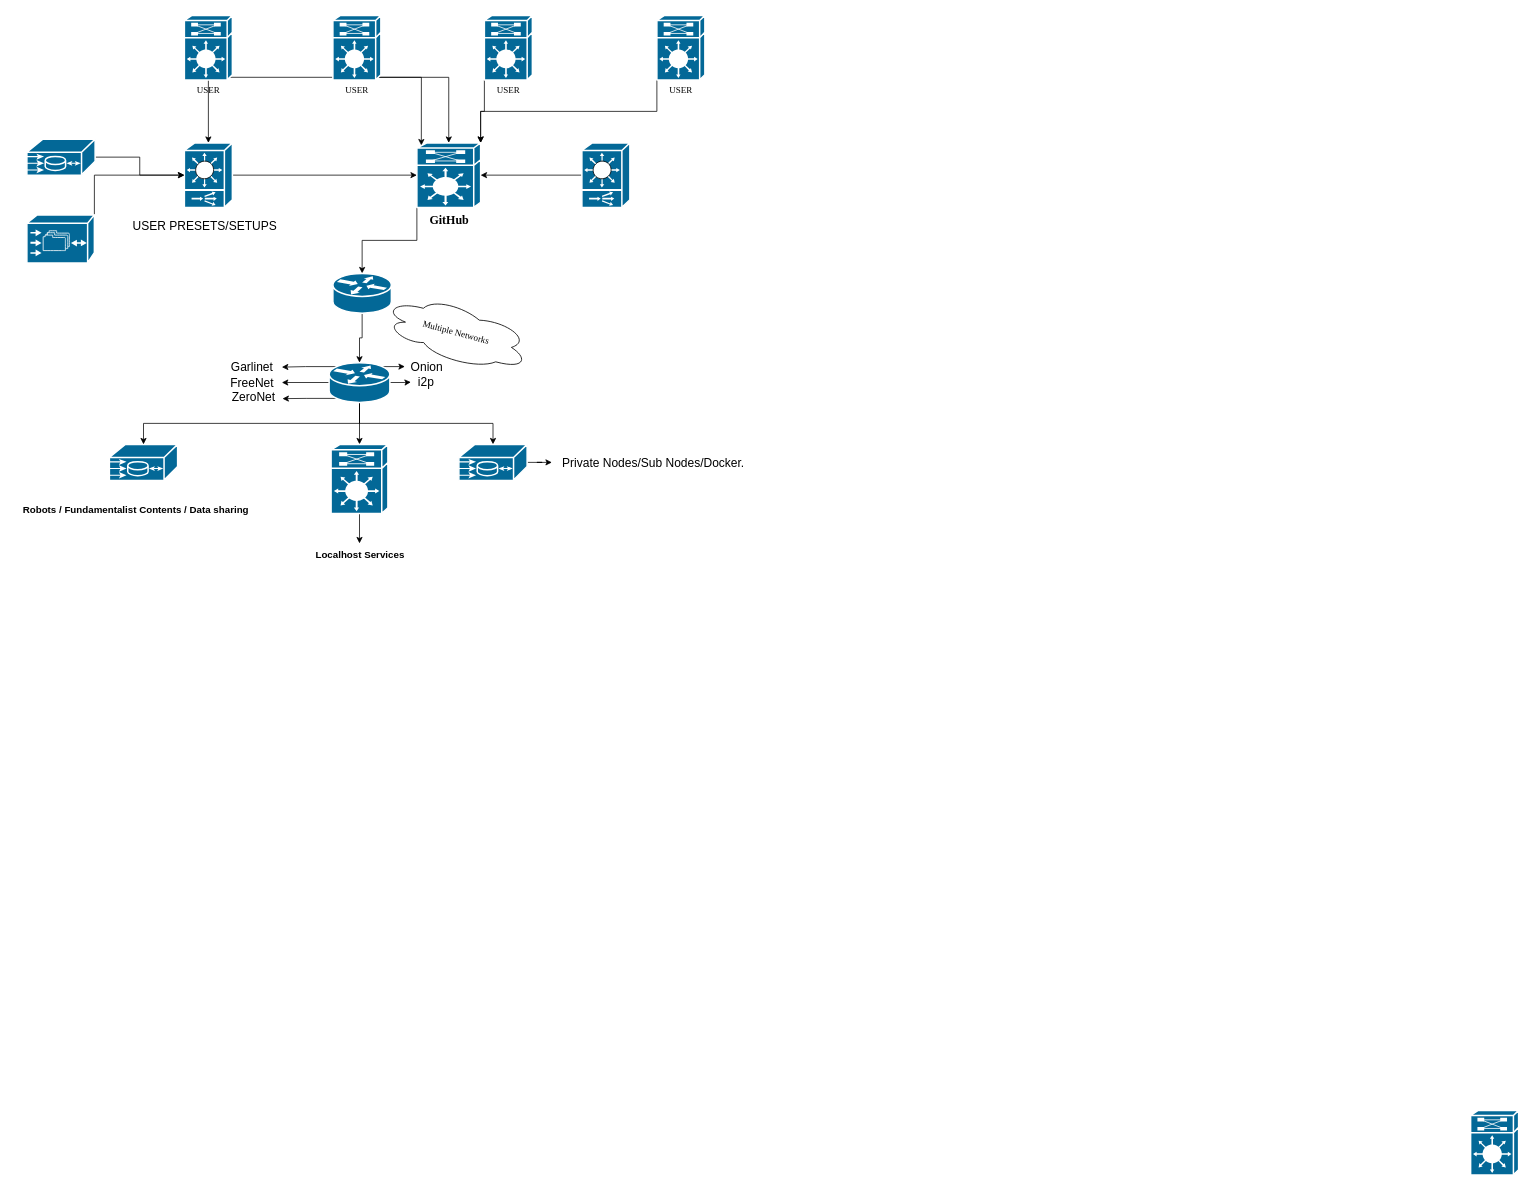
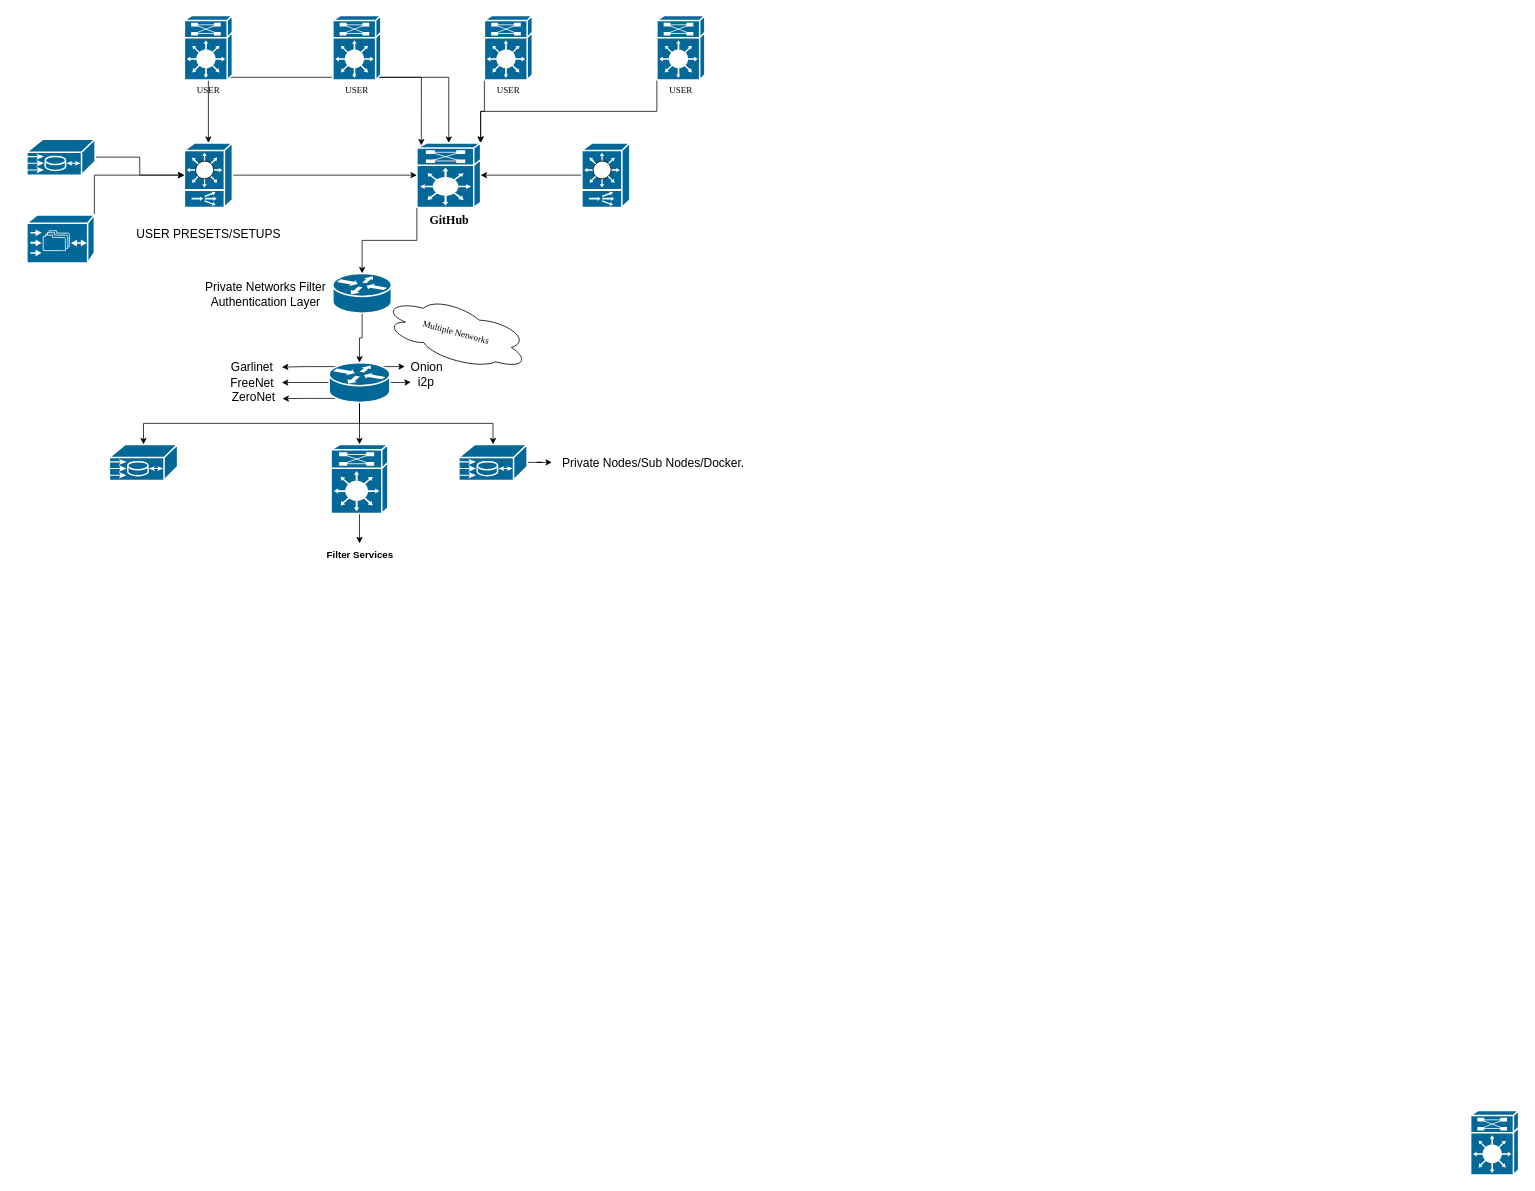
(204, 226) -> (208, 234)
none -> (265, 294)
(135, 510) -> none
(360, 555) -> (360, 555)
